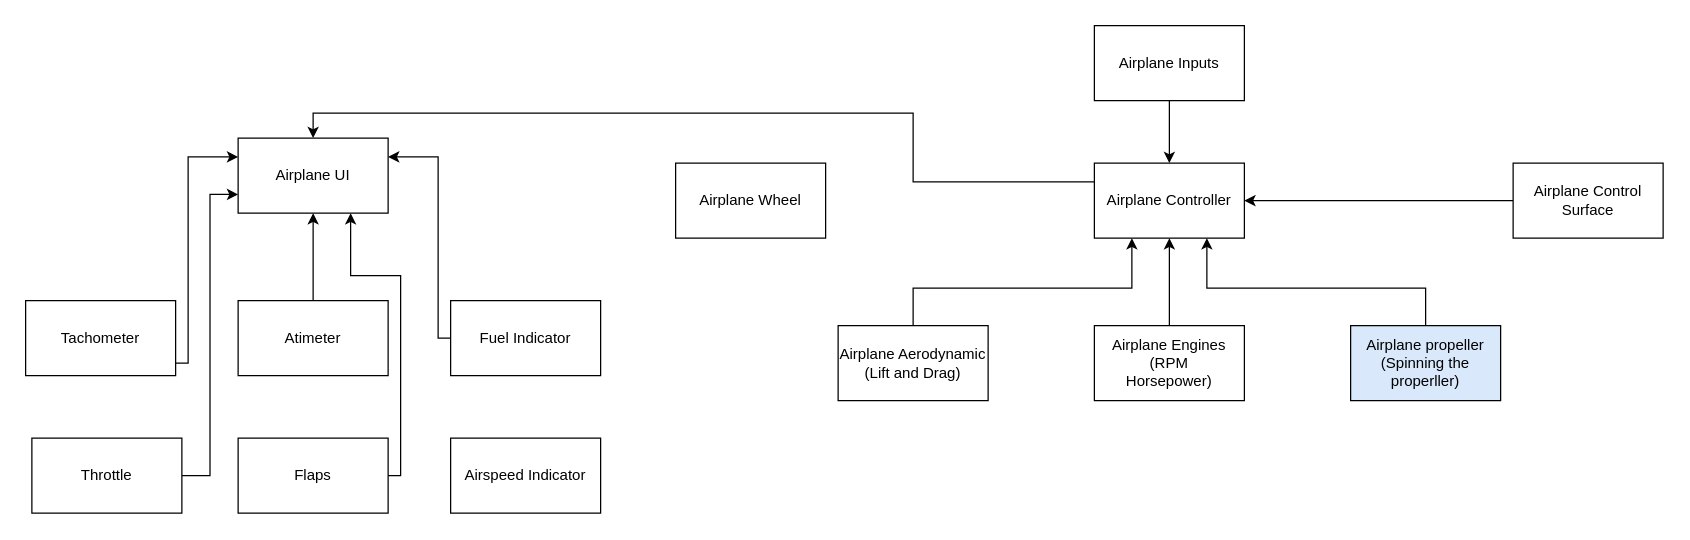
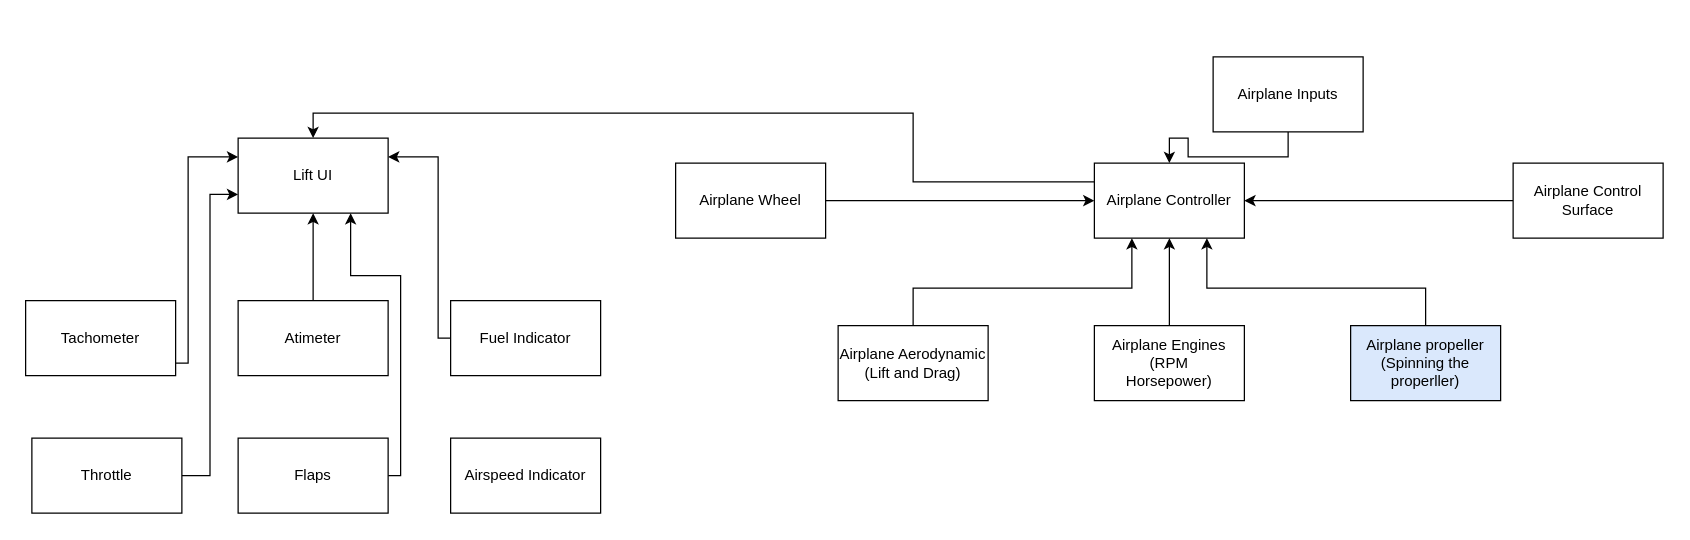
(1169, 63) -> (1288, 94)
(313, 176) -> (313, 176)
none -> (956, 201)
